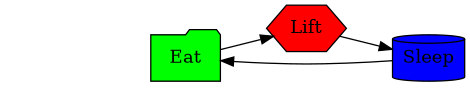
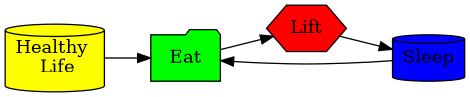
none -> (55, 58)
